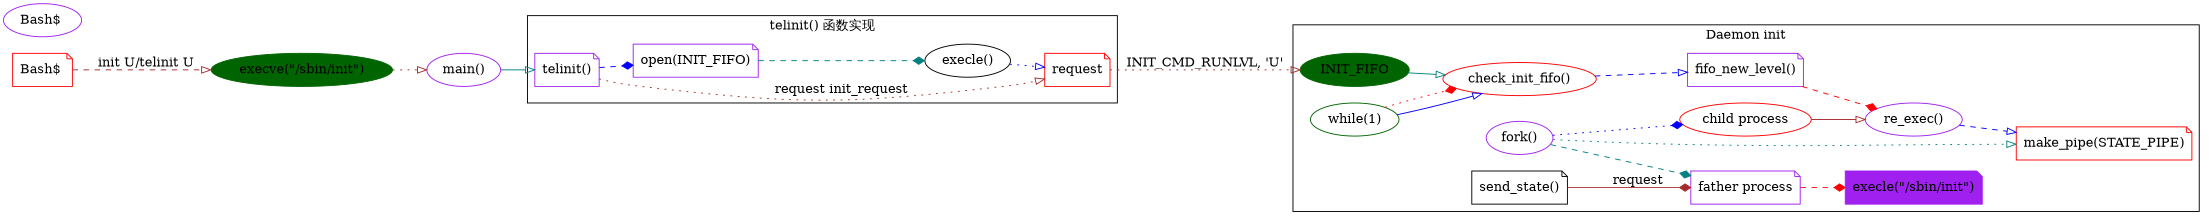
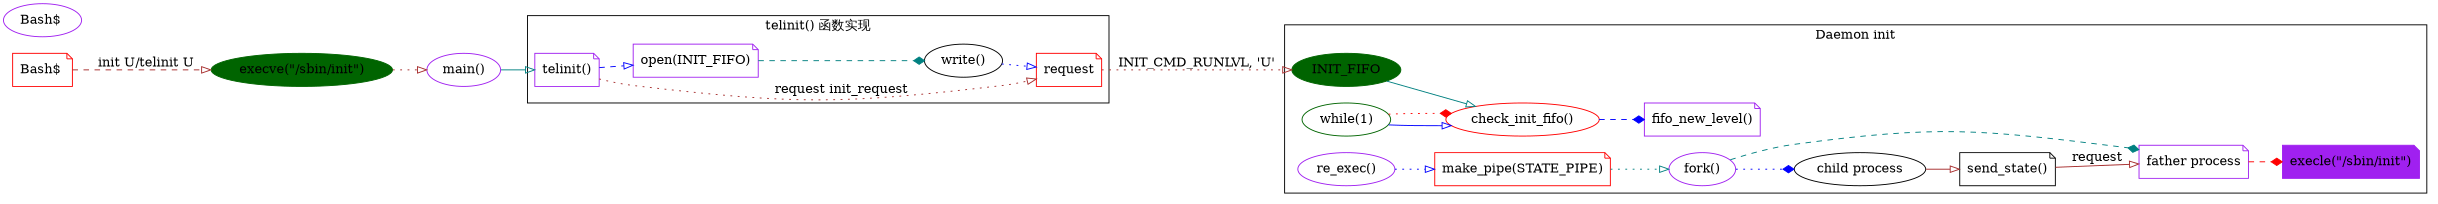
(968, 61) -> (963, 61)
(611, 67) -> (612, 67)
(1636, 74) -> (1616, 120)
(1834, 96) -> none
(1745, 120) -> (1860, 169)
(1834, 120) -> (1938, 169)
(1983, 128) -> (1410, 169)
(1780, 146) -> (1635, 169)
(1623, 188) -> (2092, 166)
